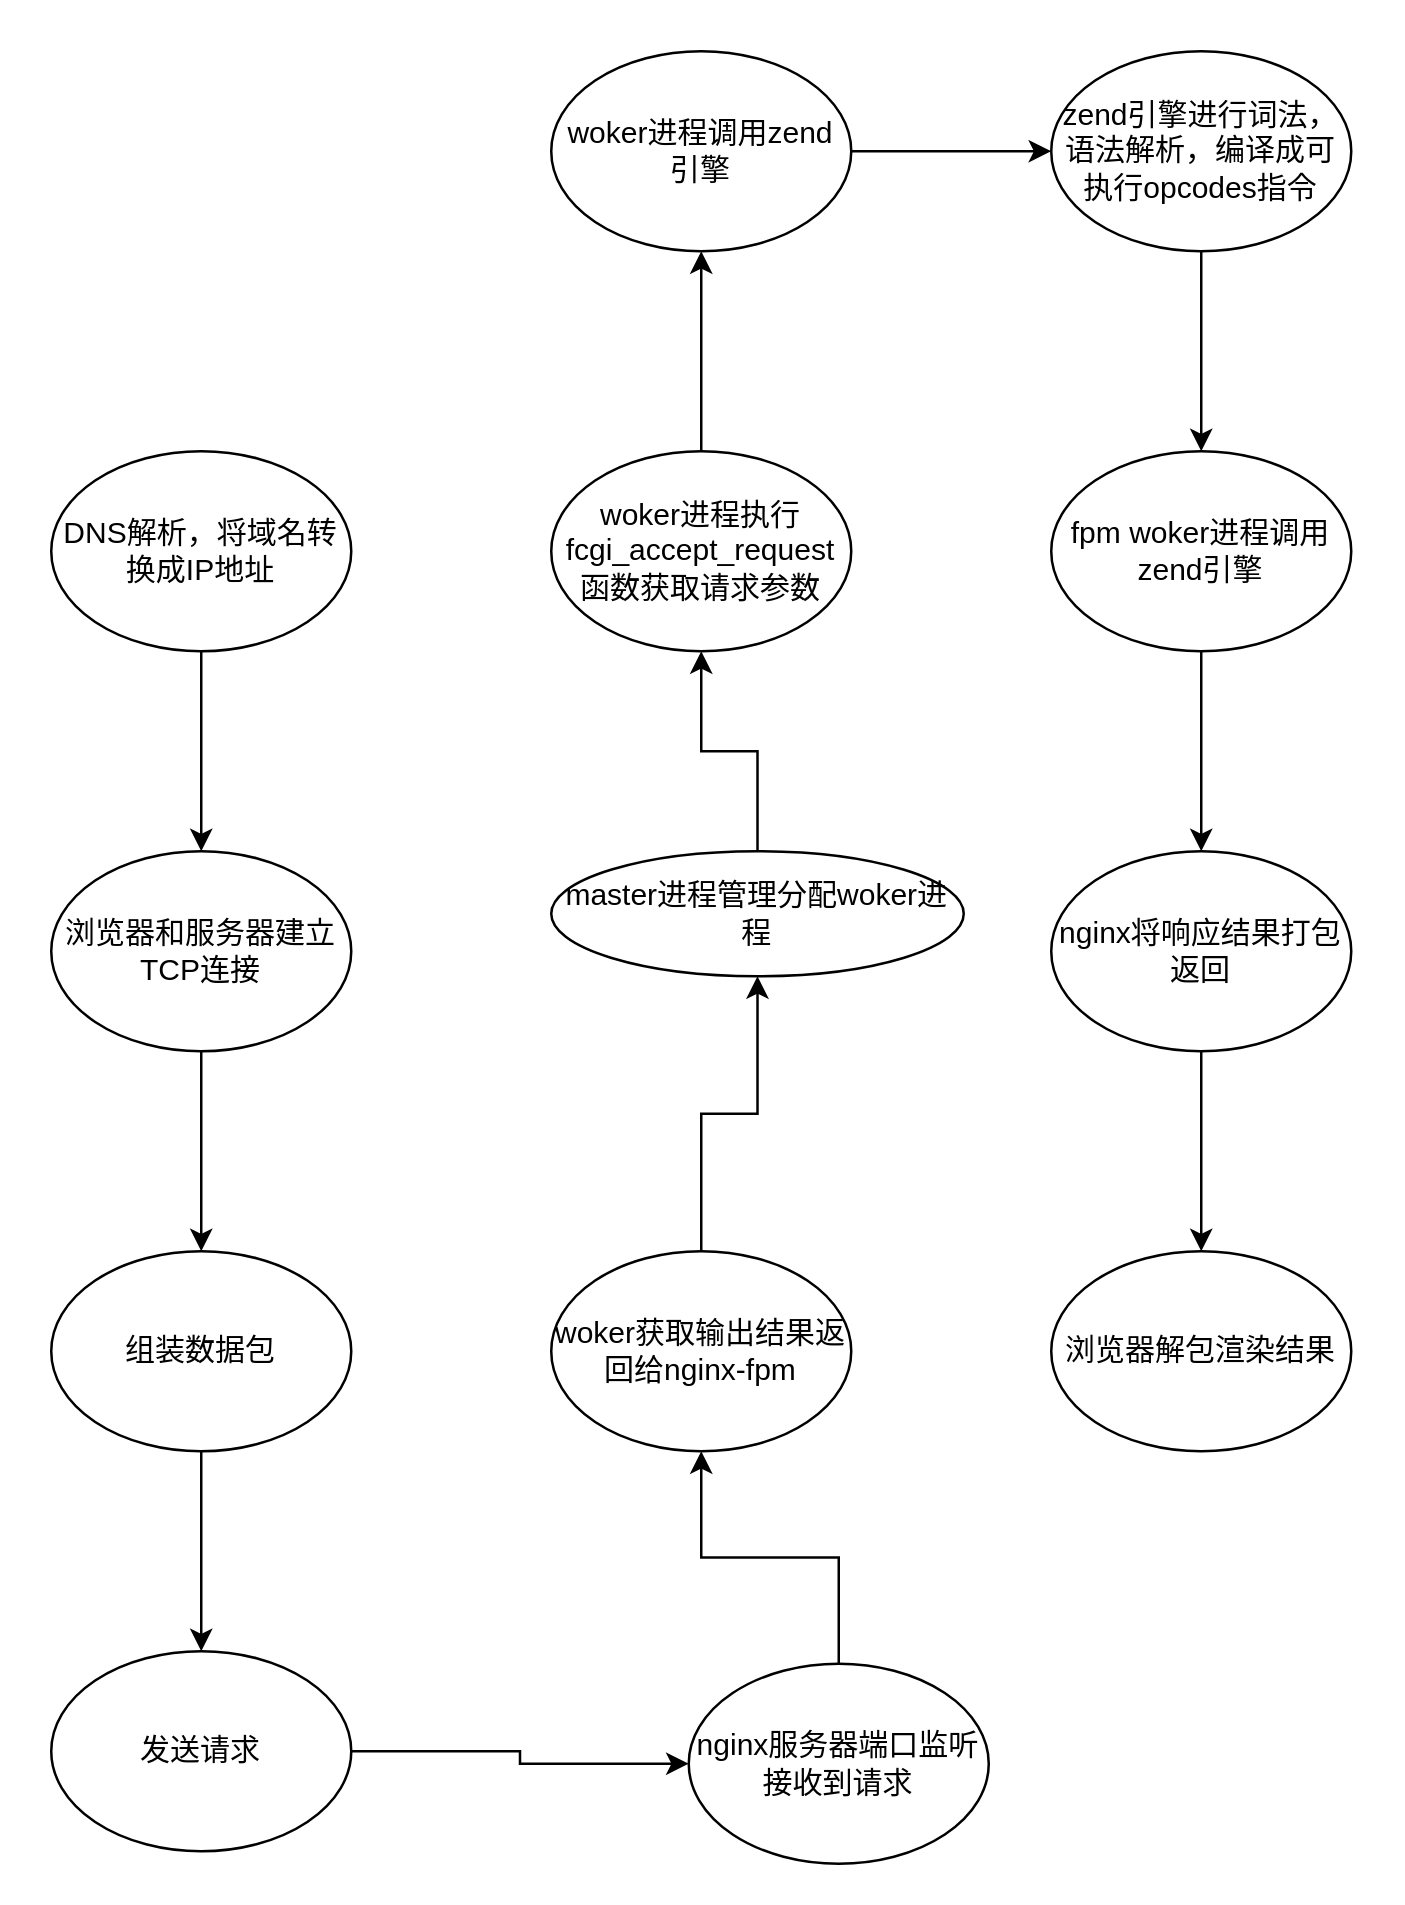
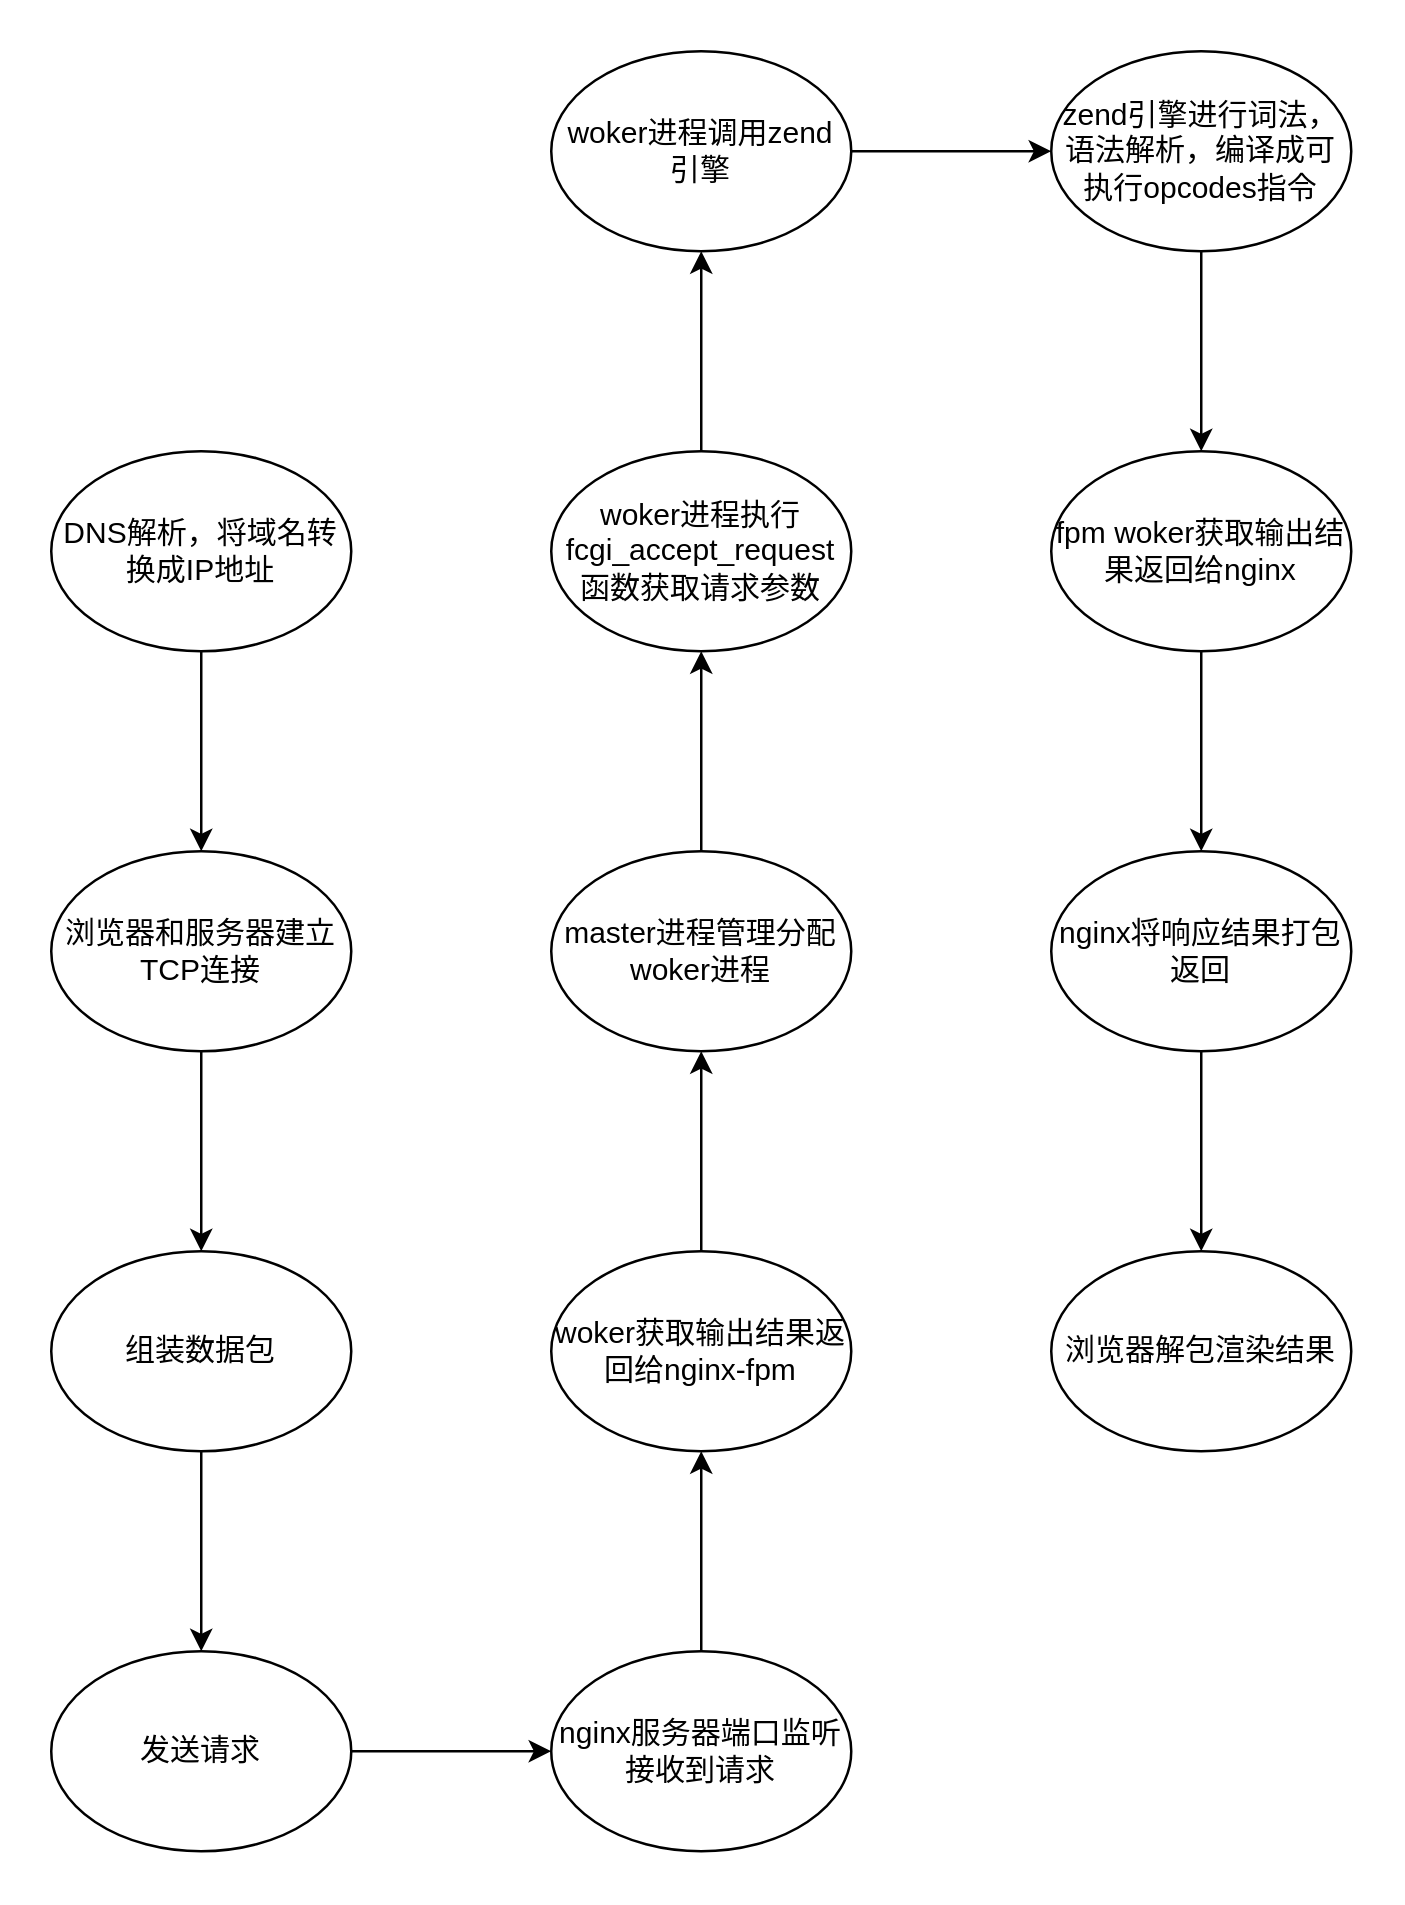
(1201, 551) -> (1201, 551)
(758, 914) -> (701, 951)
(839, 1764) -> (701, 1751)
